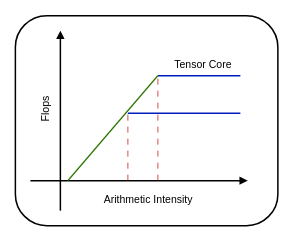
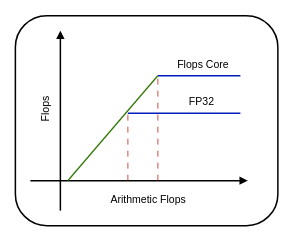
(203, 64) -> (203, 64)
none -> (203, 102)
(149, 199) -> (149, 199)
